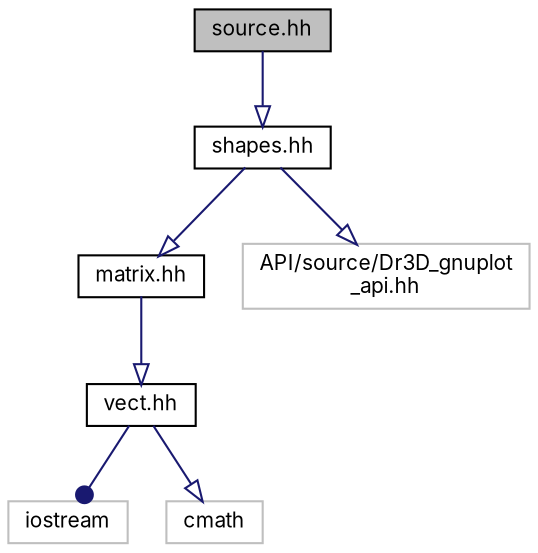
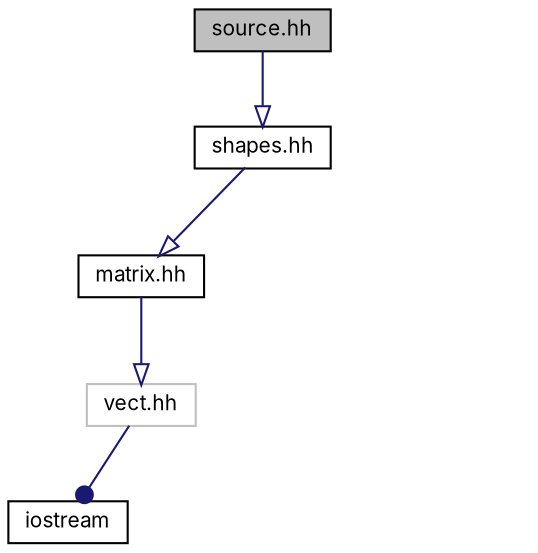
(386, 276) -> none
(141, 405) -> (141, 405)
(68, 522) -> (68, 522)
(215, 522) -> none
